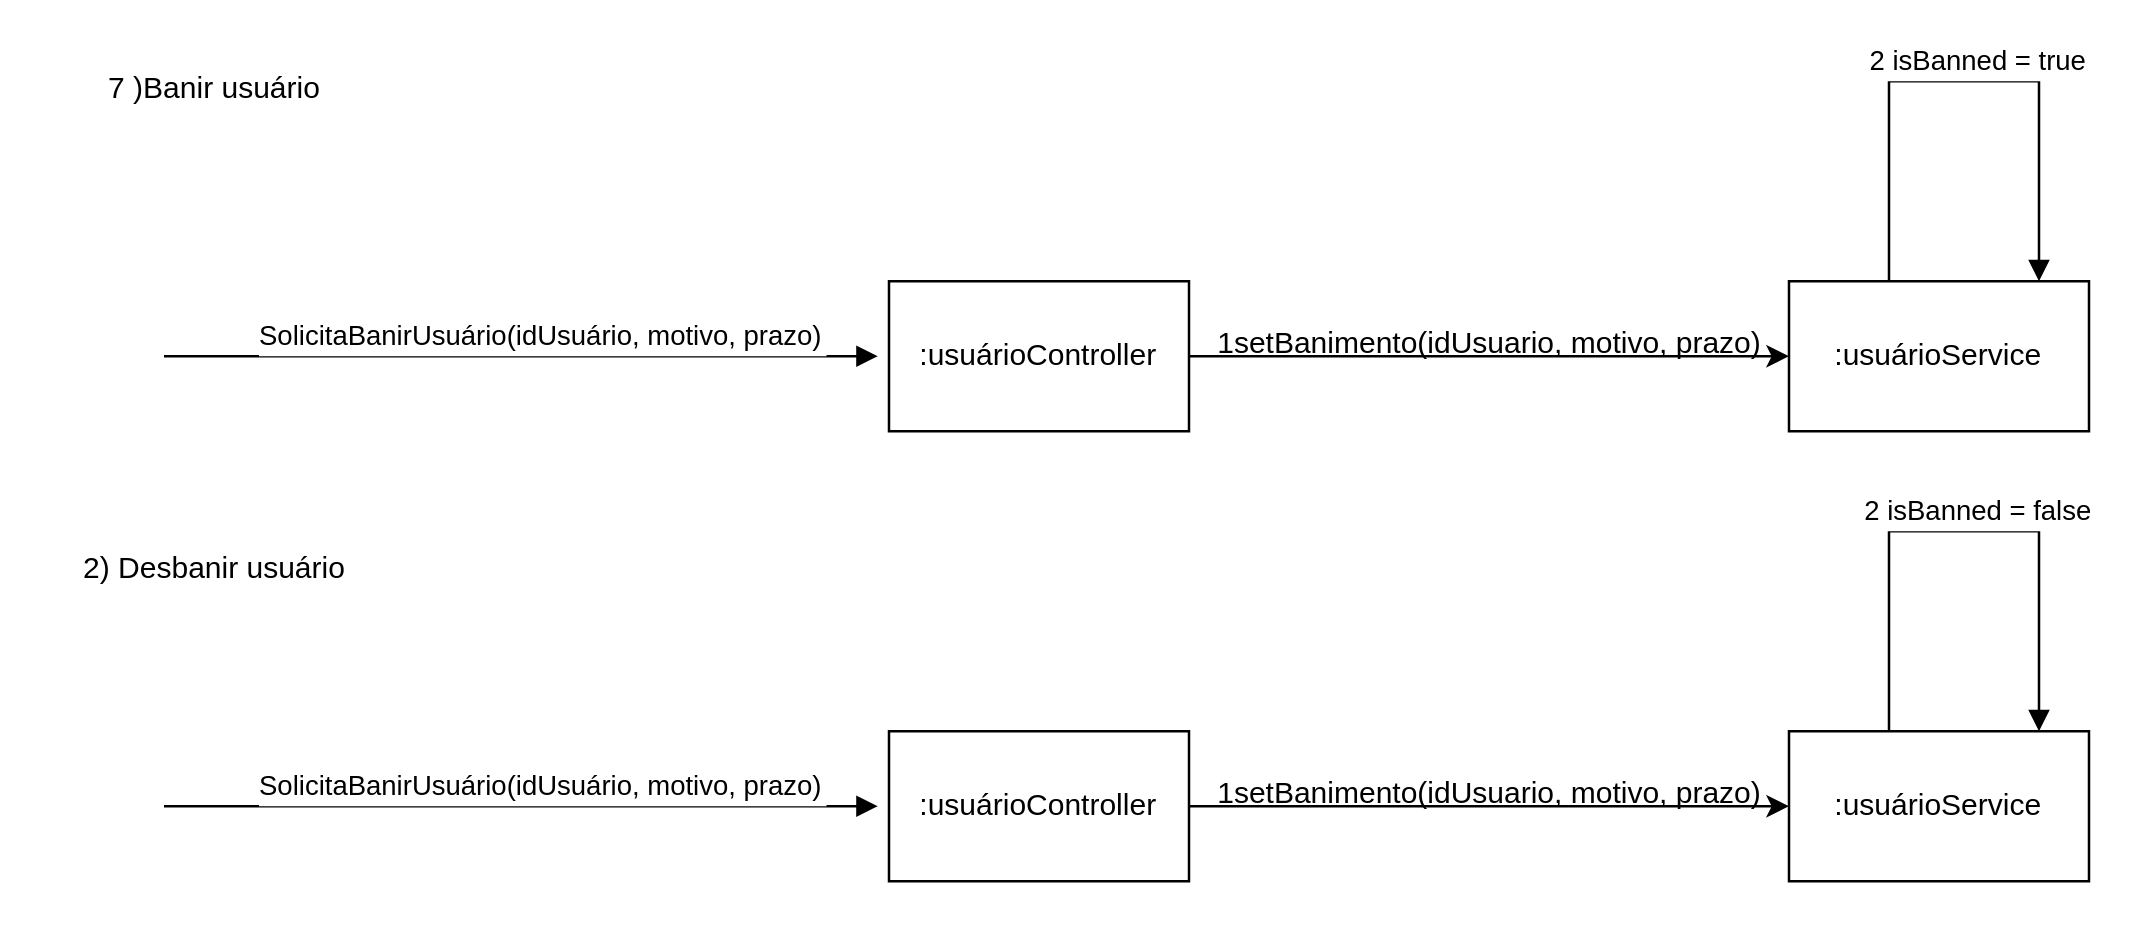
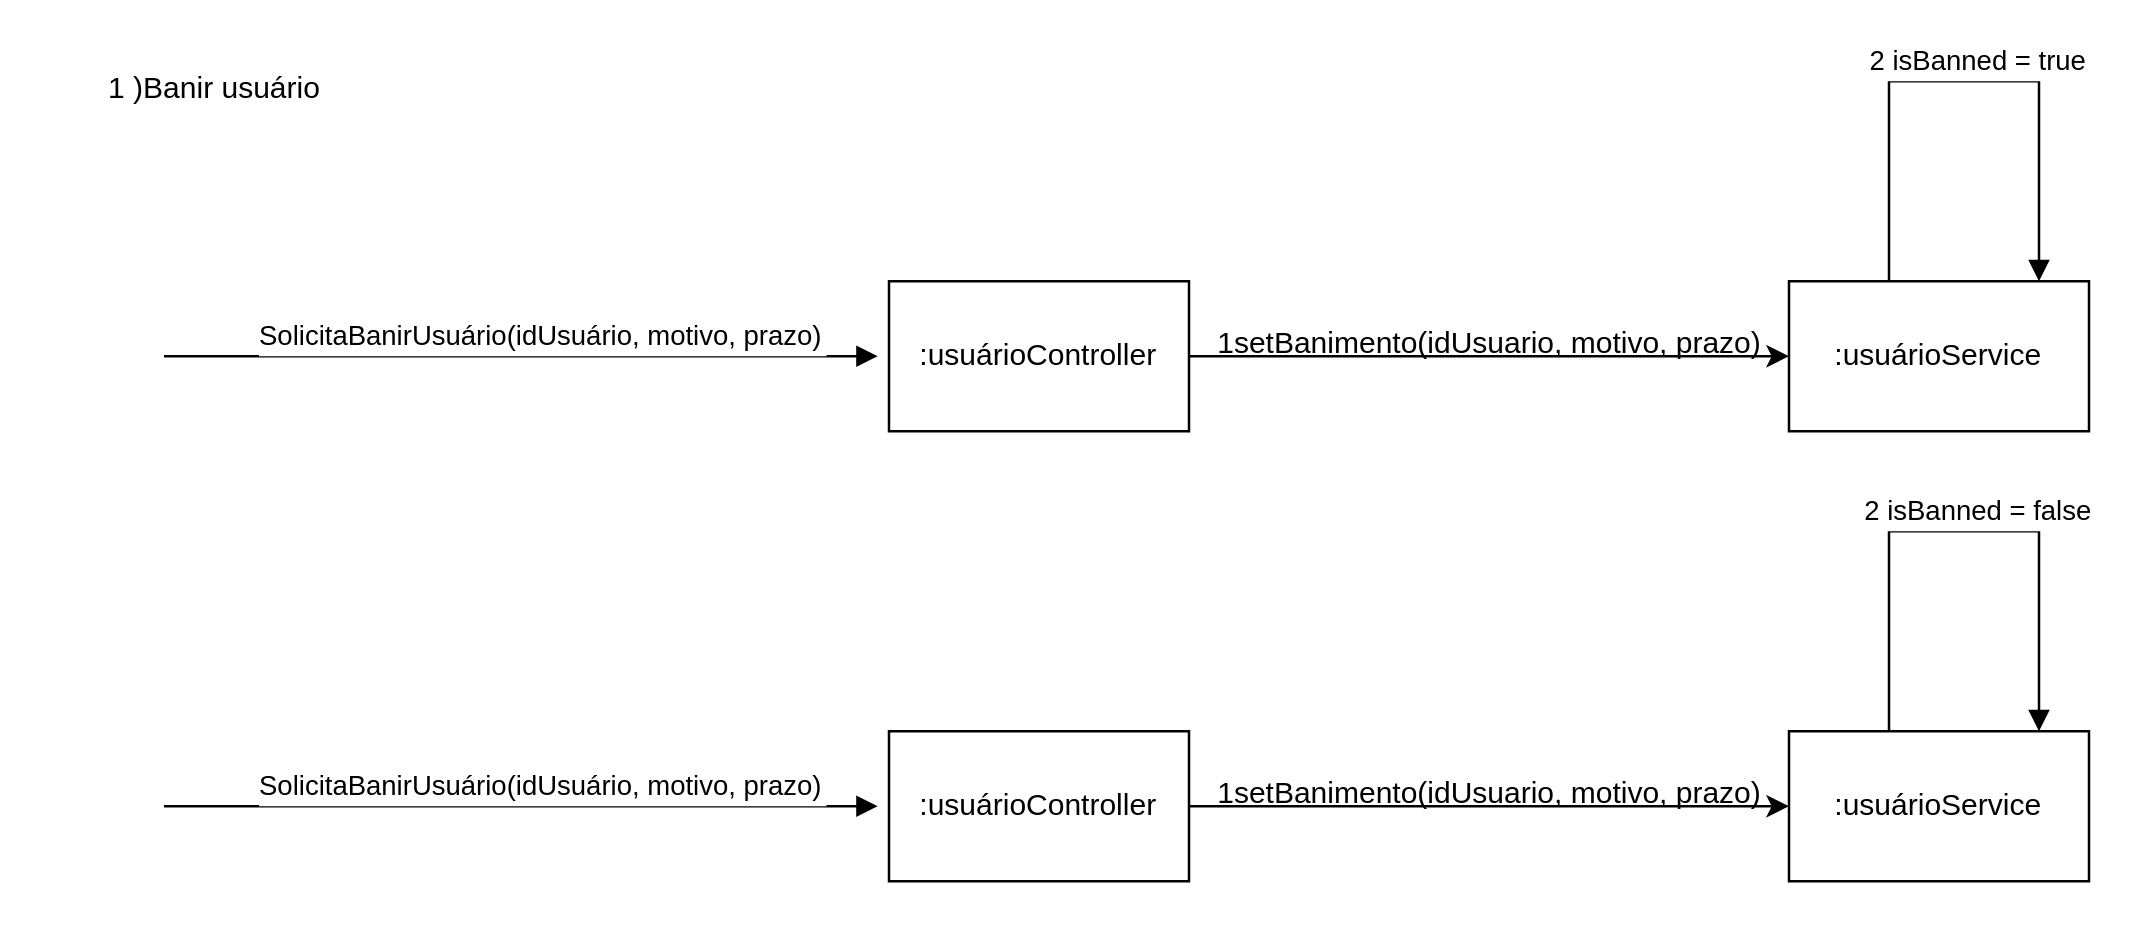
(215, 89) -> (215, 89)
(214, 569) -> none
